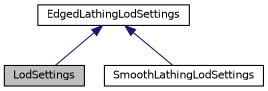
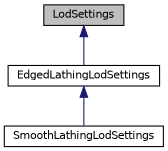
(75, 49) -> (84, 51)
